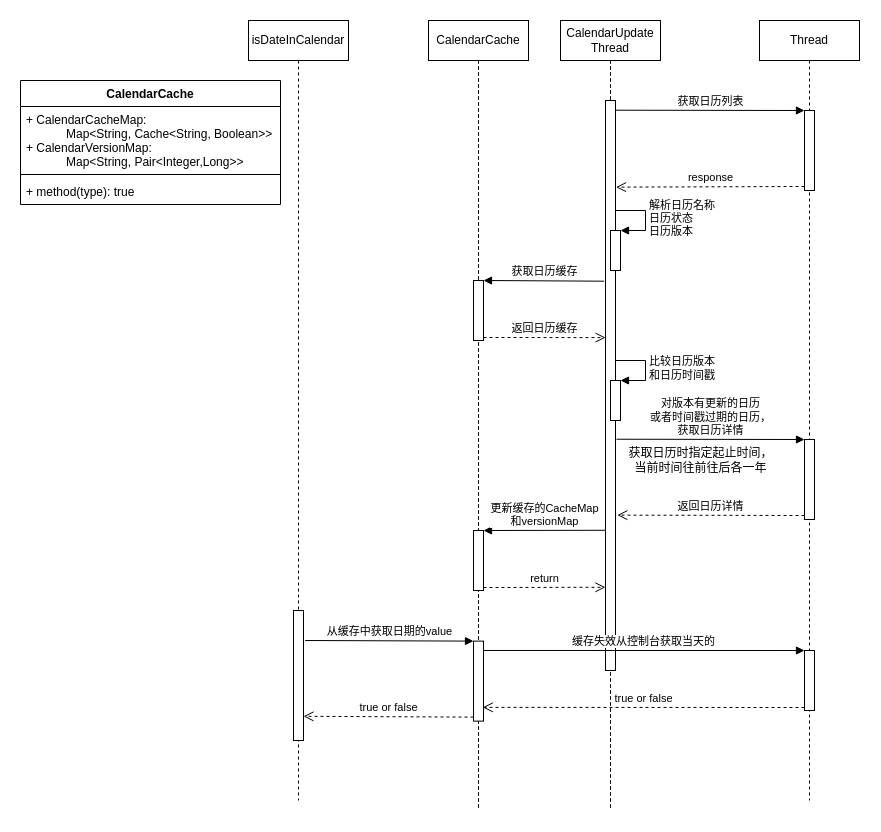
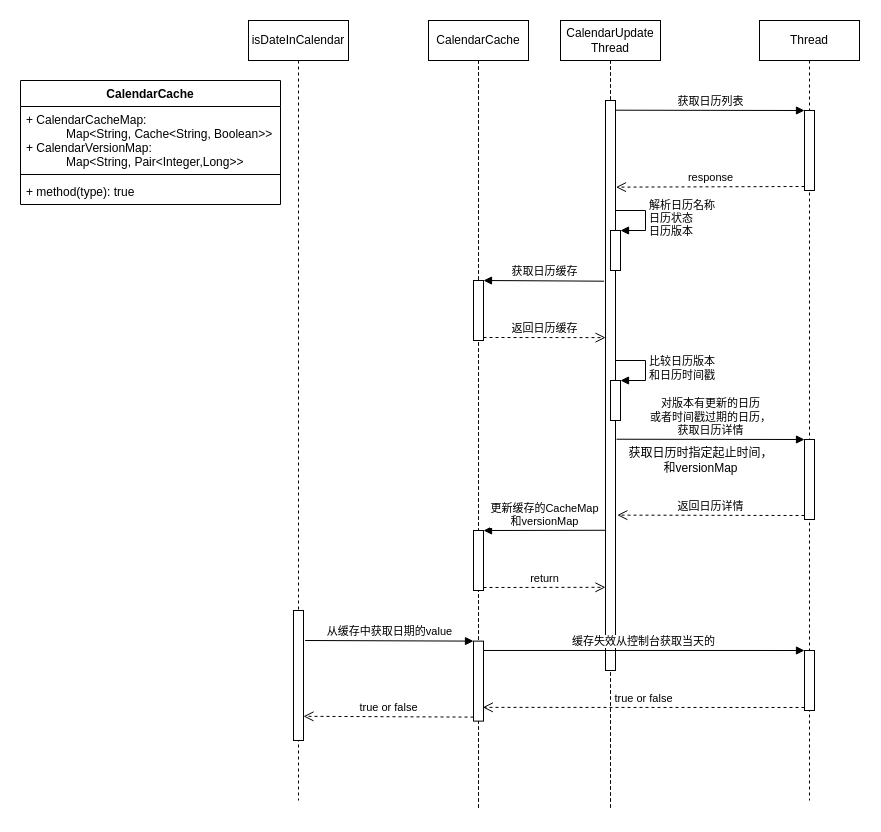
(701, 461) -> (701, 461)
